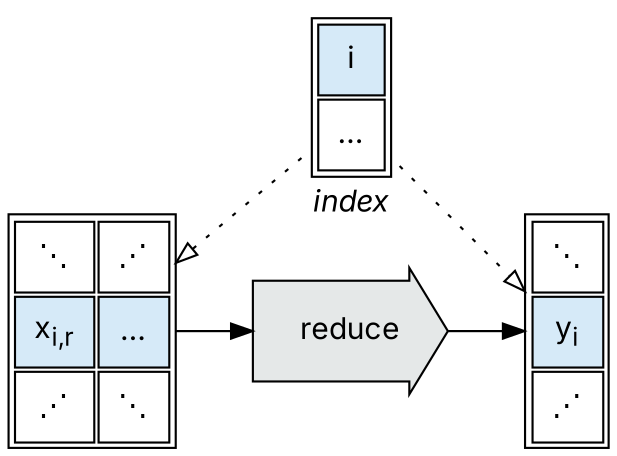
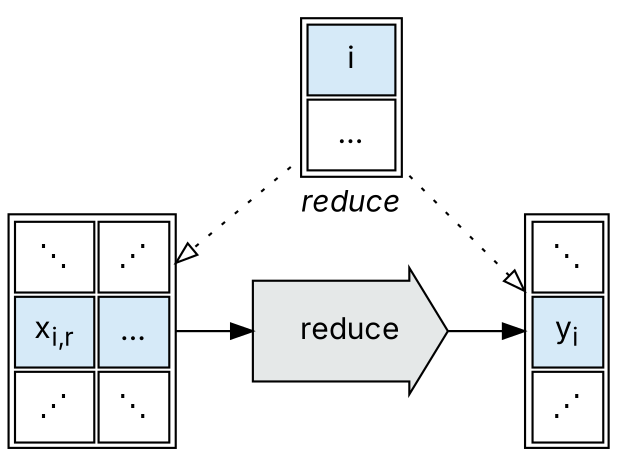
(351, 203) -> (351, 203)
